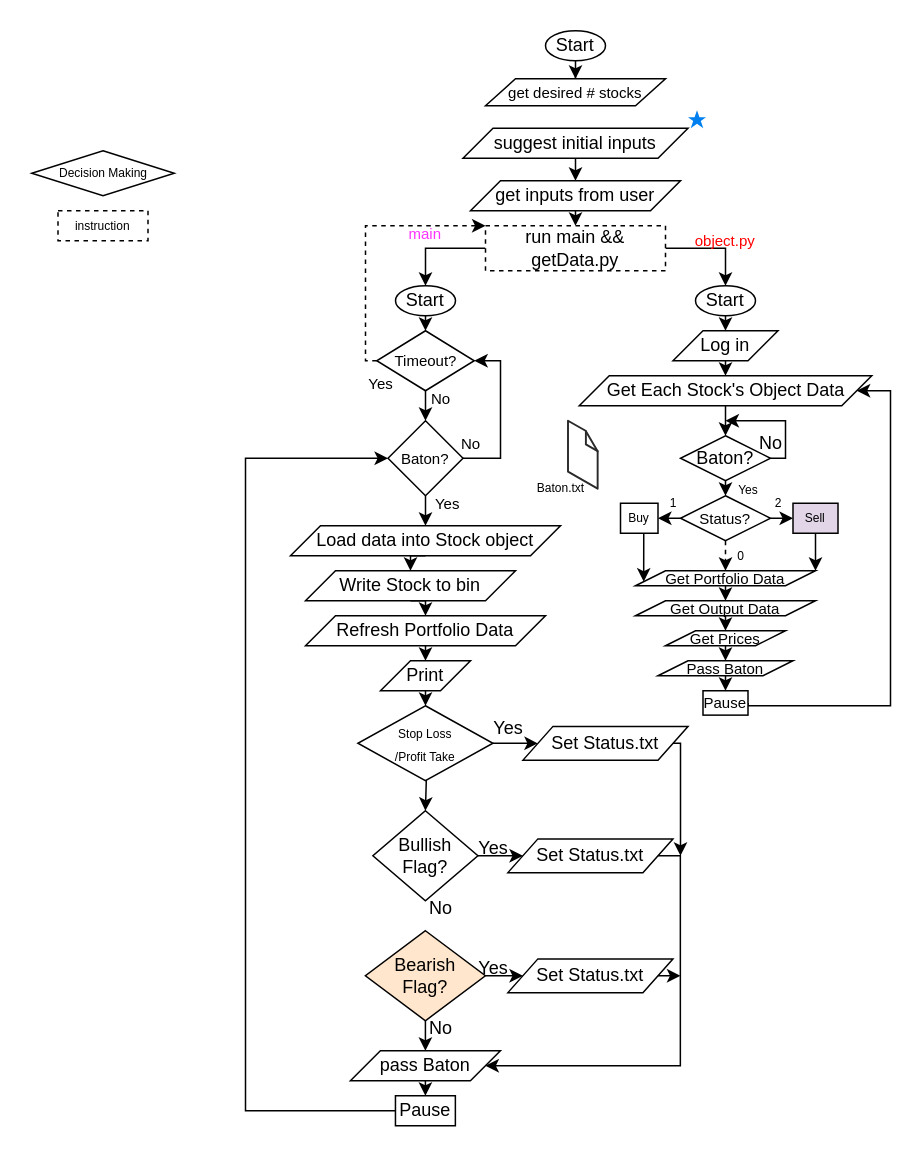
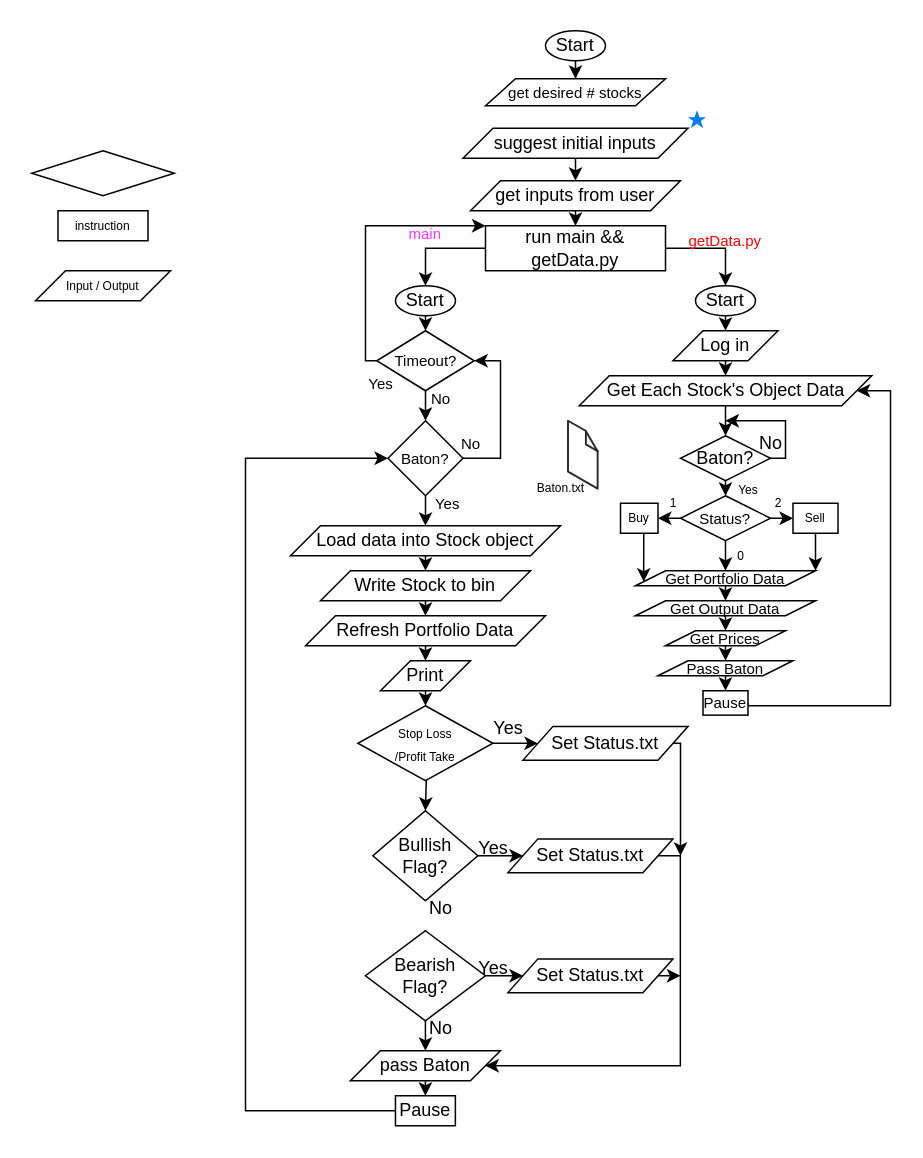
(103, 173) -> none
(103, 226) -> (103, 226)
(725, 241) -> (725, 241)
(365, 245) -> (365, 245)
(575, 248) -> (575, 248)
none -> (103, 286)
(815, 518) -> (815, 518)
(725, 551) -> (725, 551)
(410, 586) -> (425, 586)
(425, 976) -> (425, 976)
